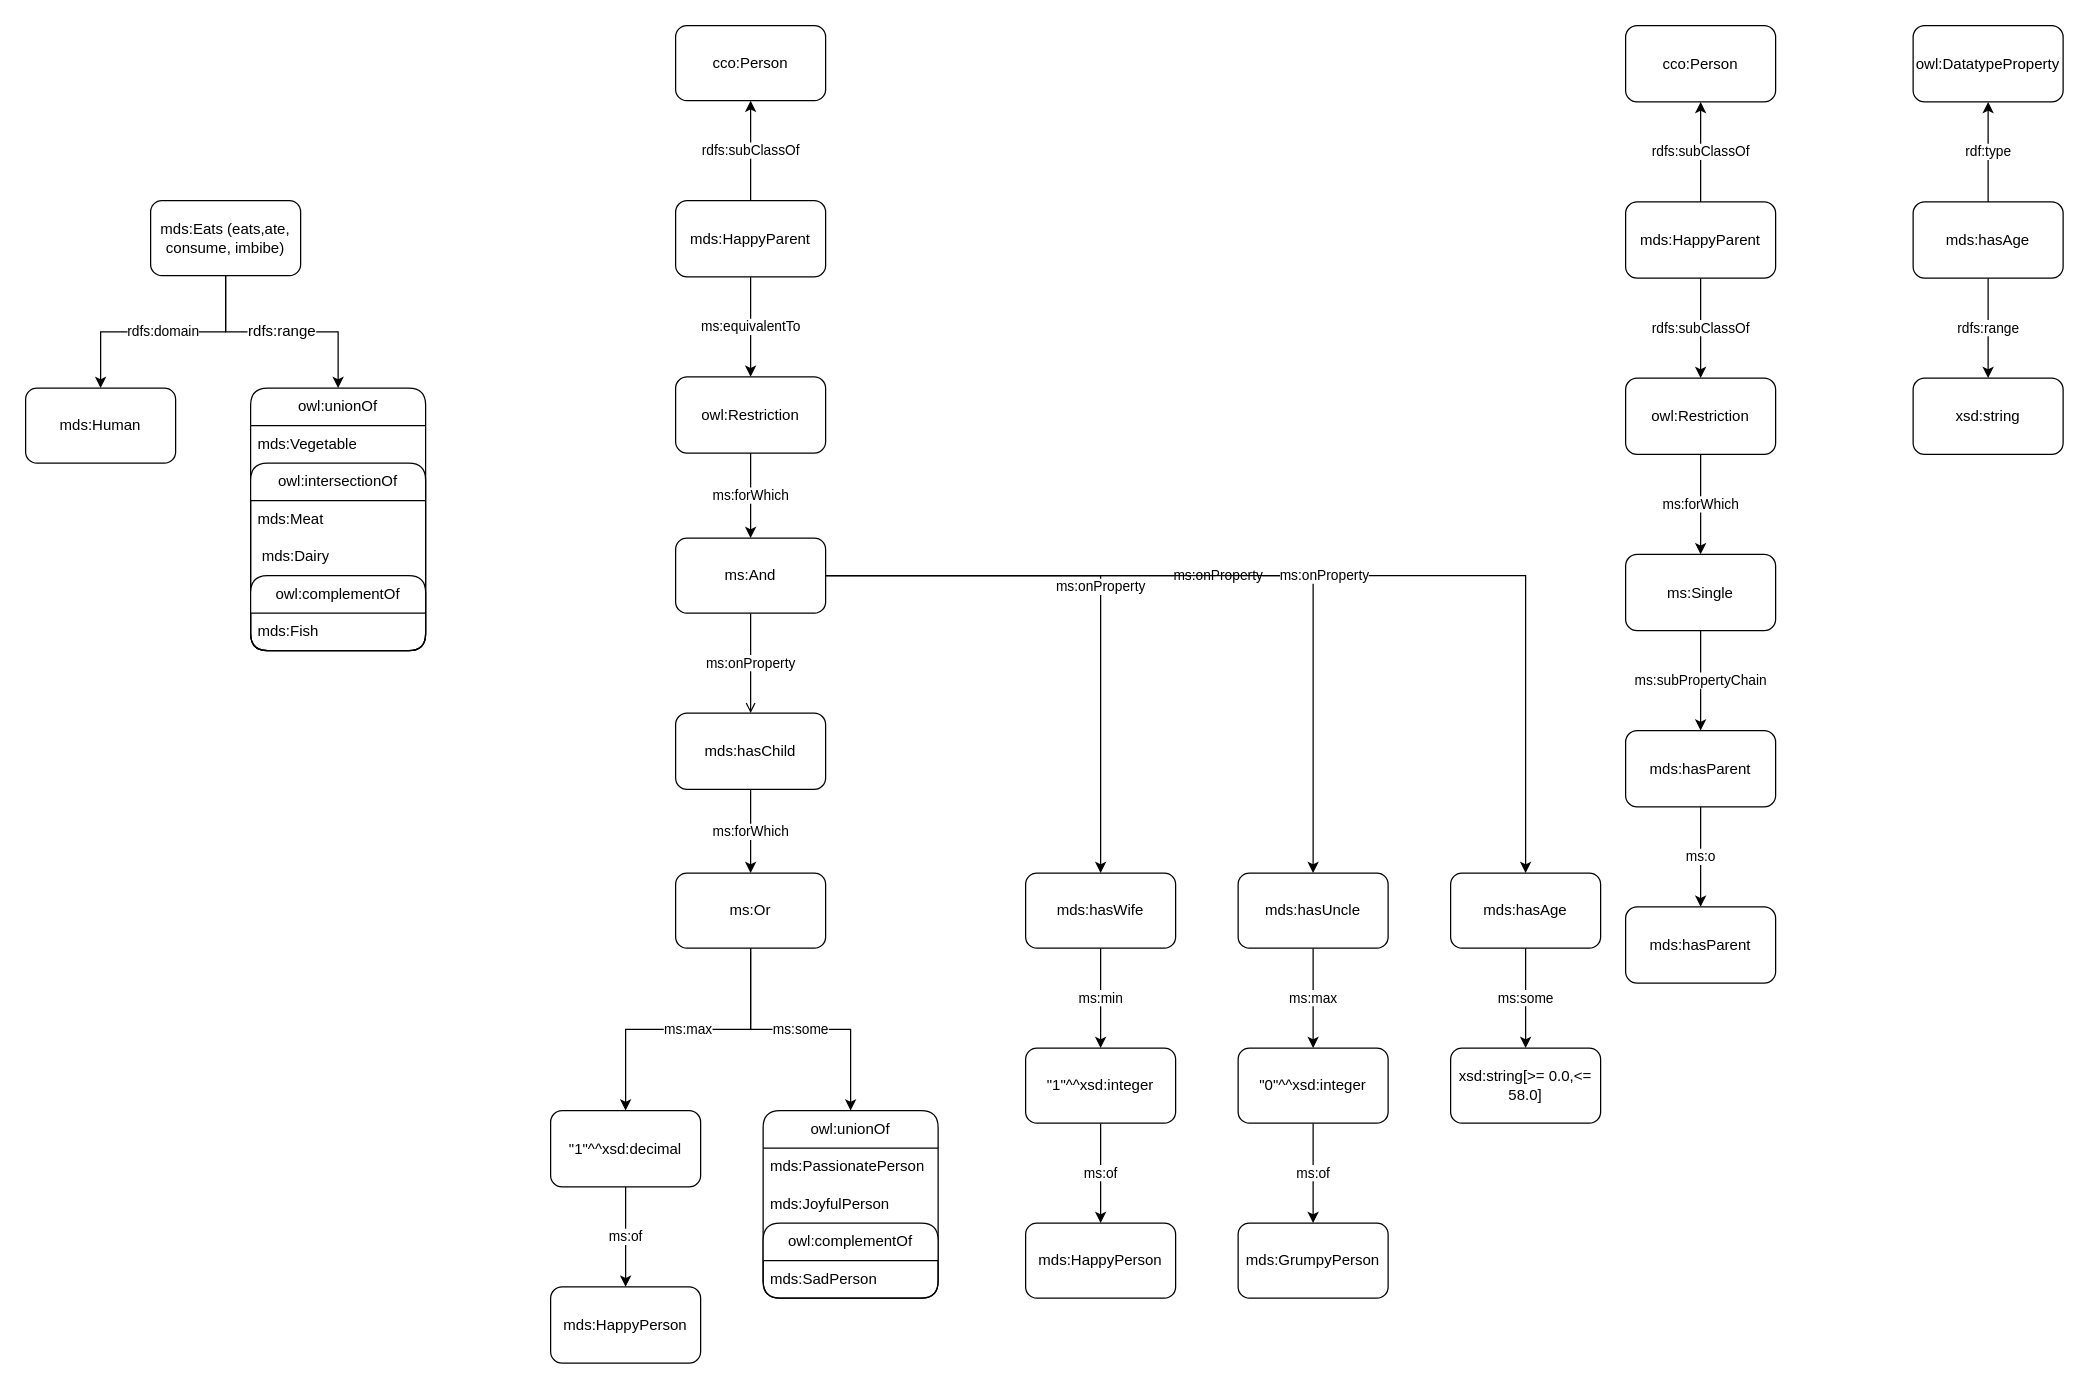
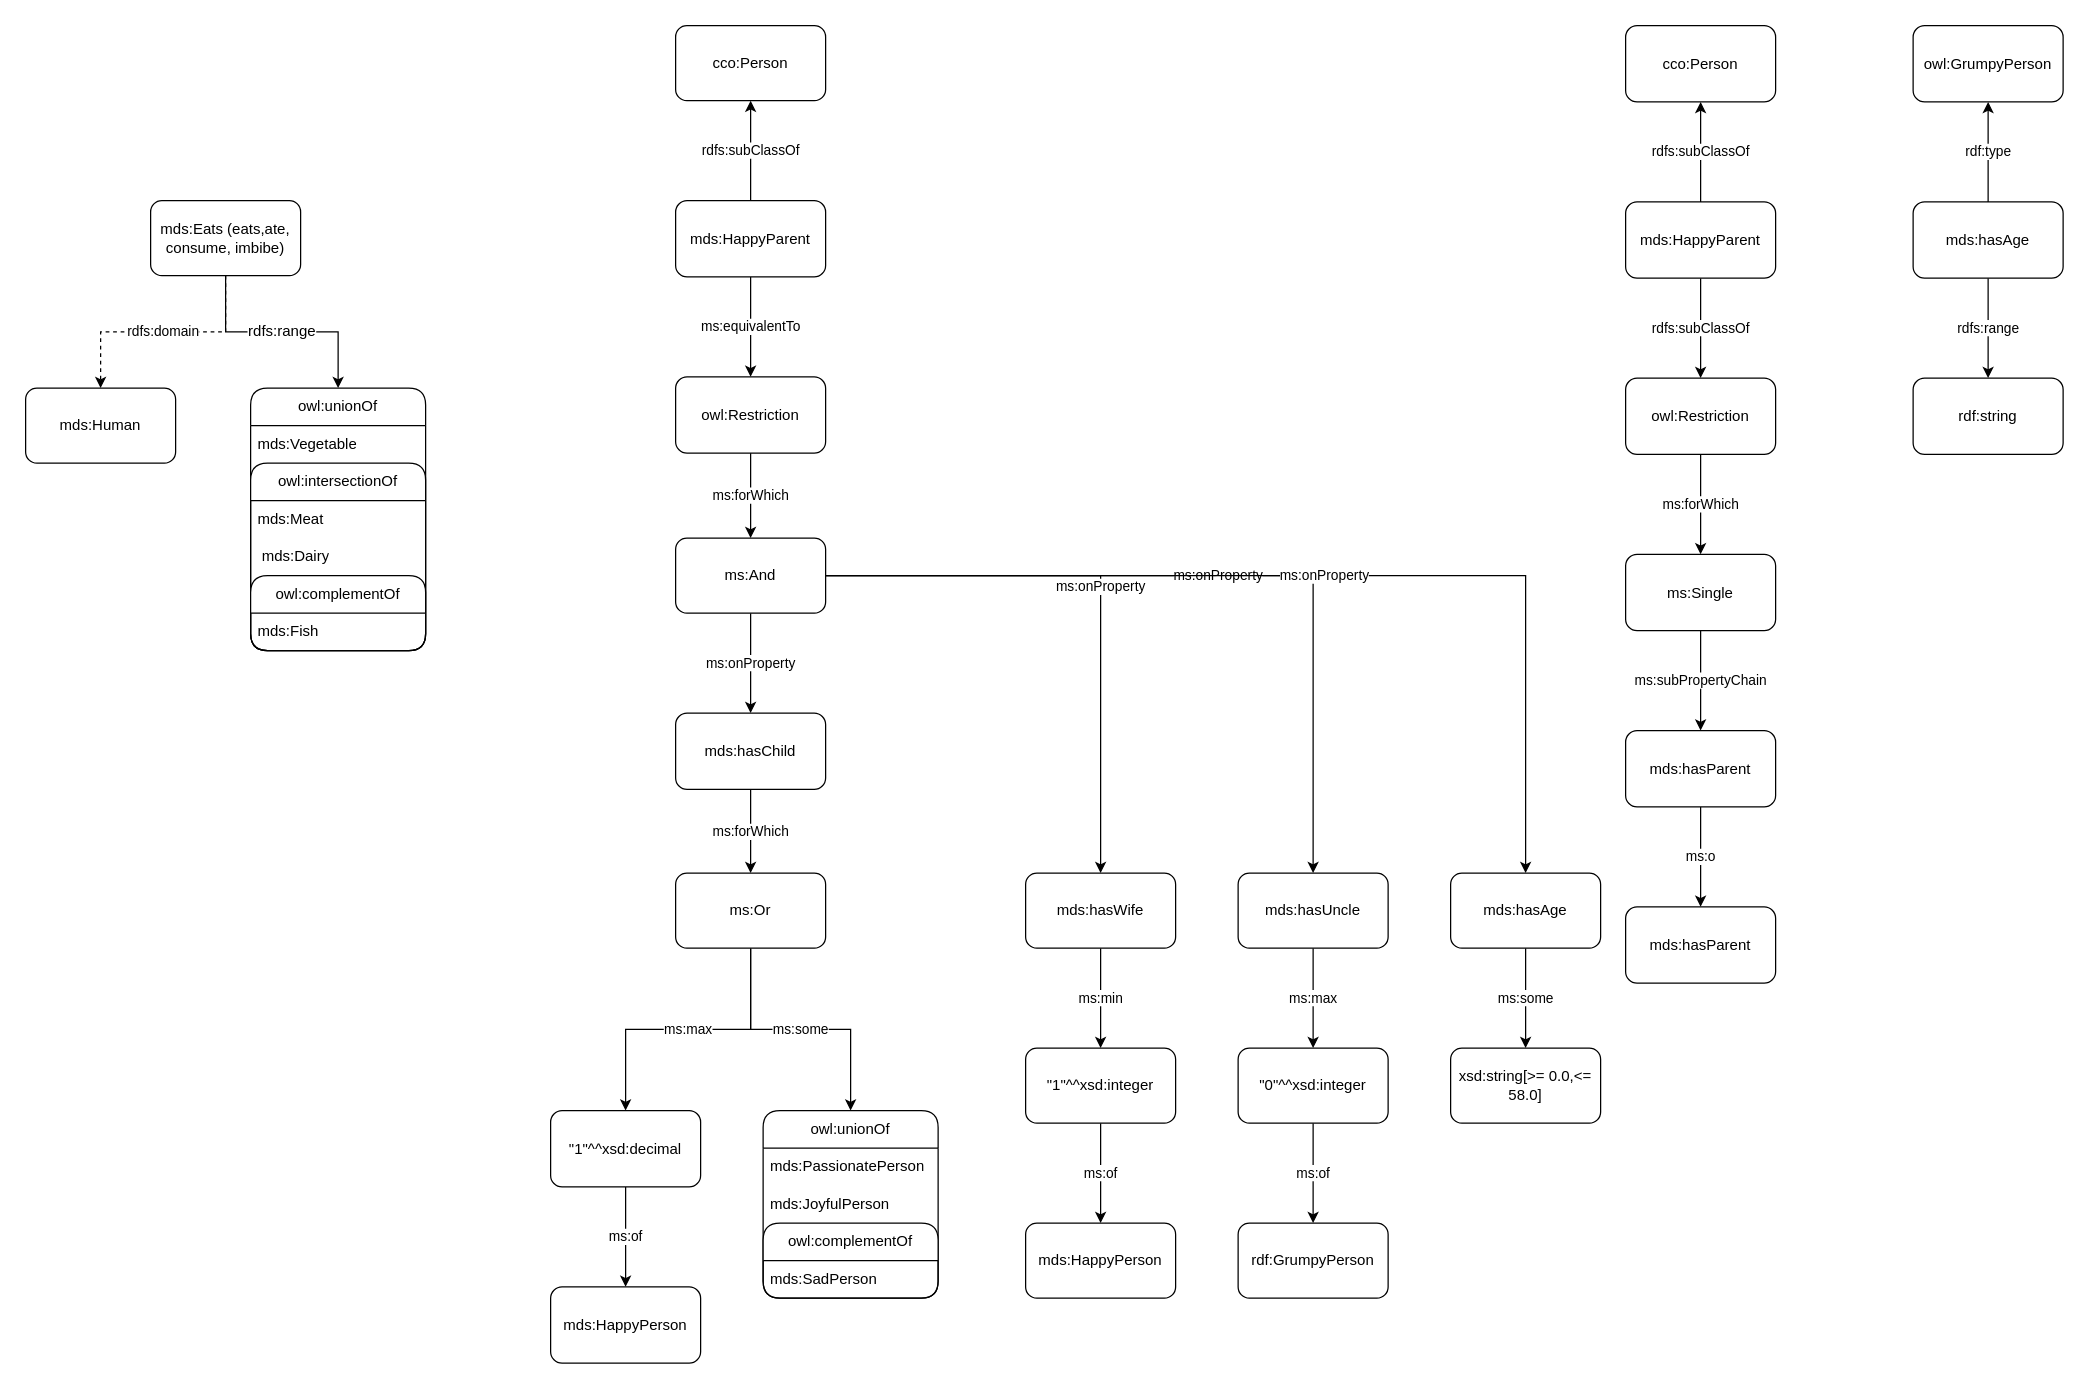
(1988, 64) -> (1988, 64)
(101, 341) -> (101, 341)
(1988, 417) -> (1988, 417)
(751, 705) -> (751, 703)
(1313, 1261) -> (1313, 1261)
